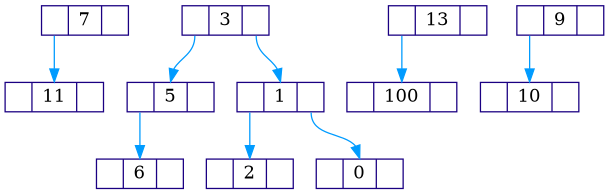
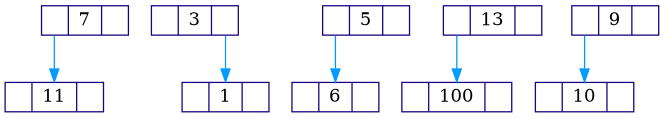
(187, 54) -> none
(250, 174) -> none
(360, 174) -> none
